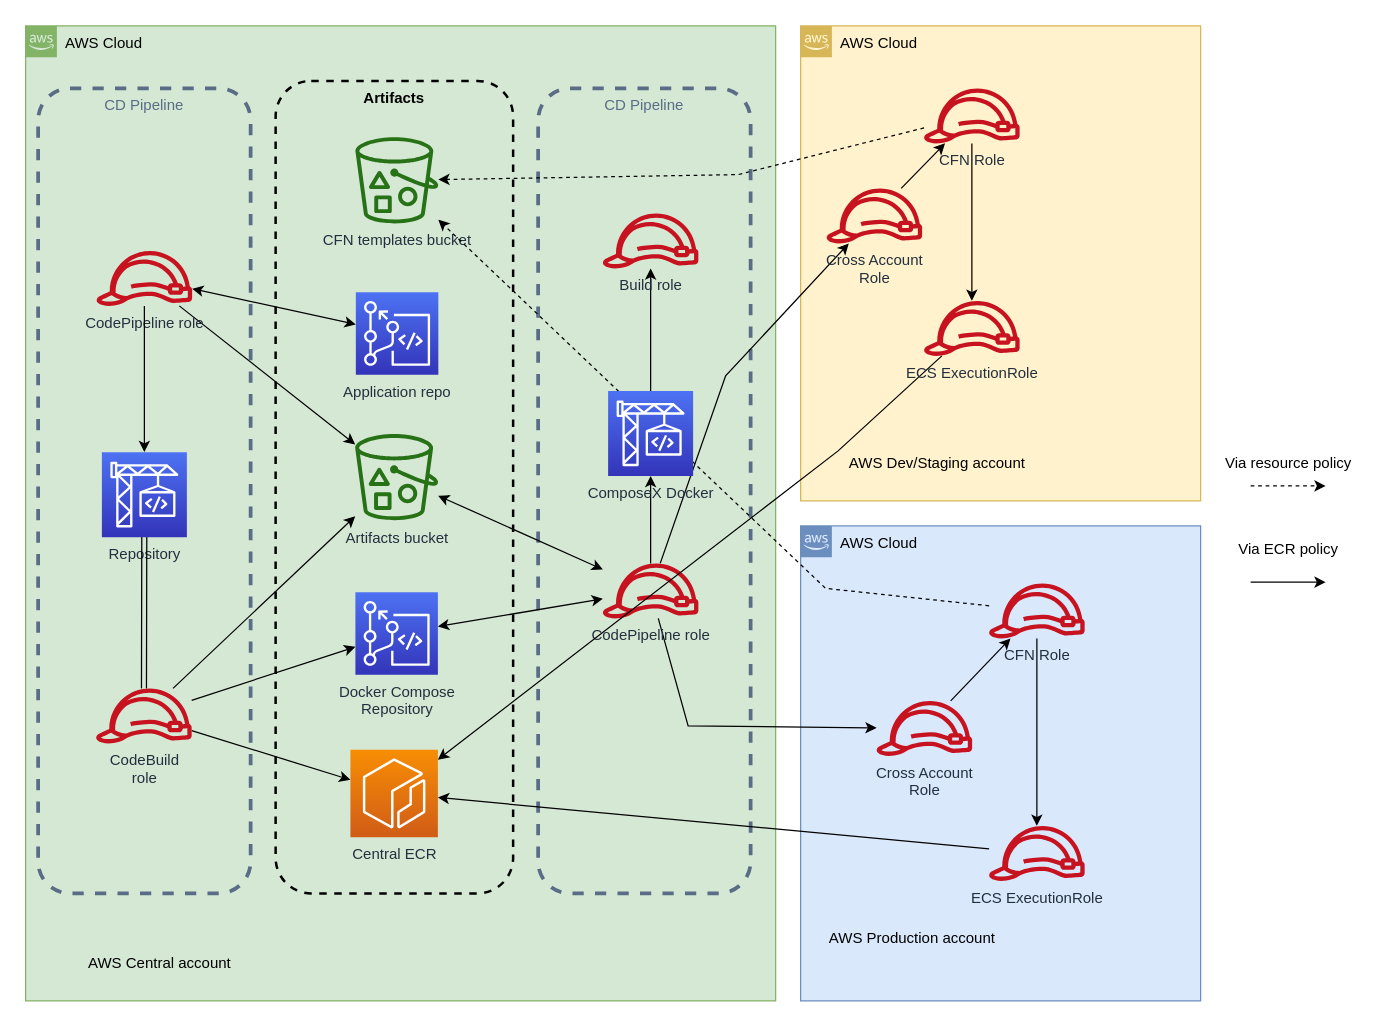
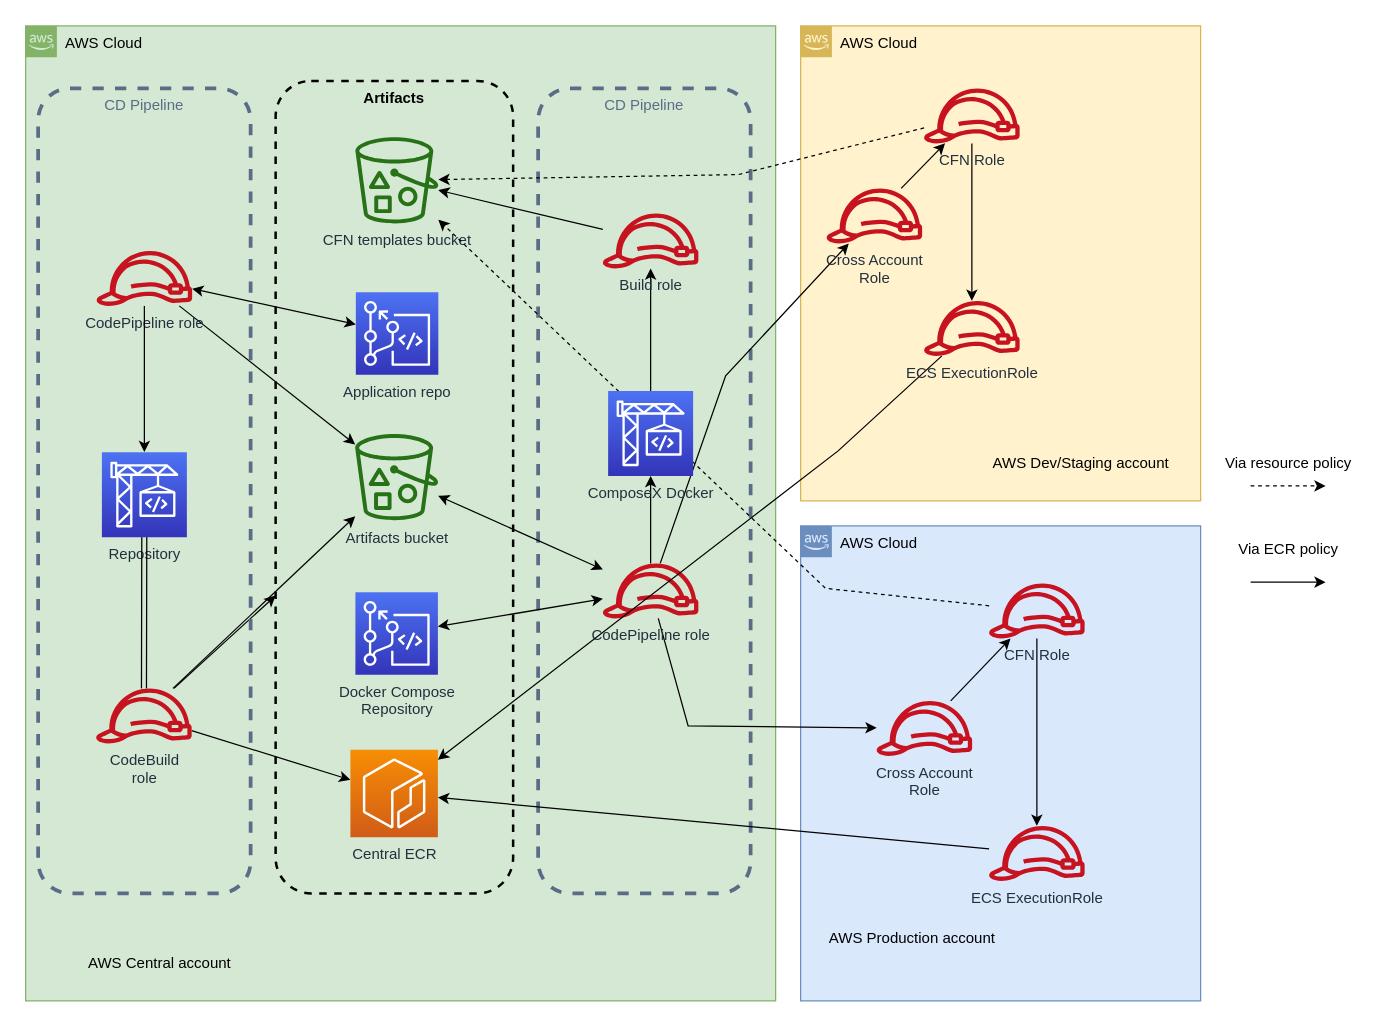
none -> (525, 211)
(937, 463) -> (1081, 463)
(270, 675) -> (239, 628)
